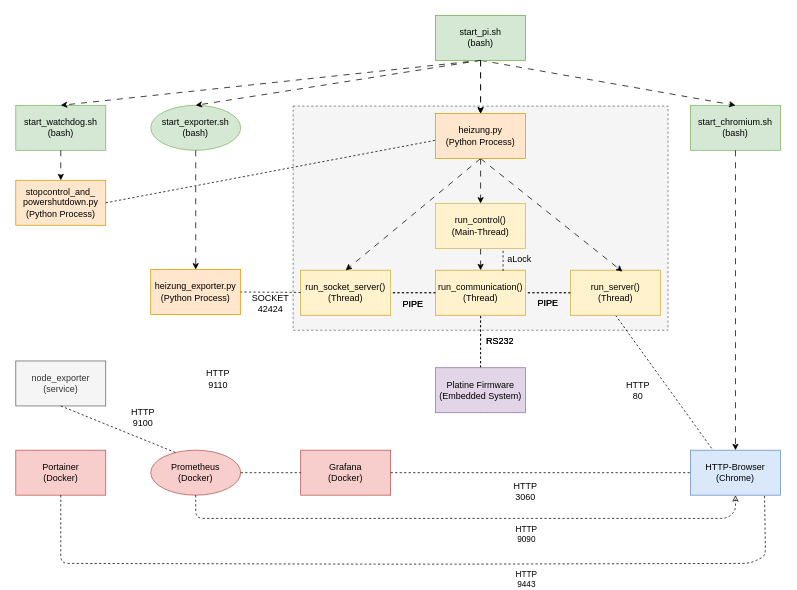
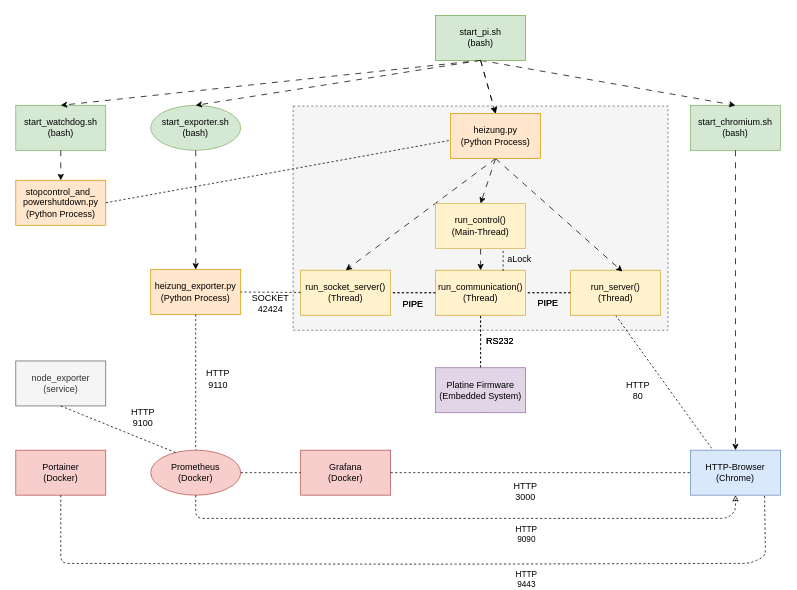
(480, 136) -> (495, 136)
none -> (195, 382)
(525, 492) -> (525, 492)
